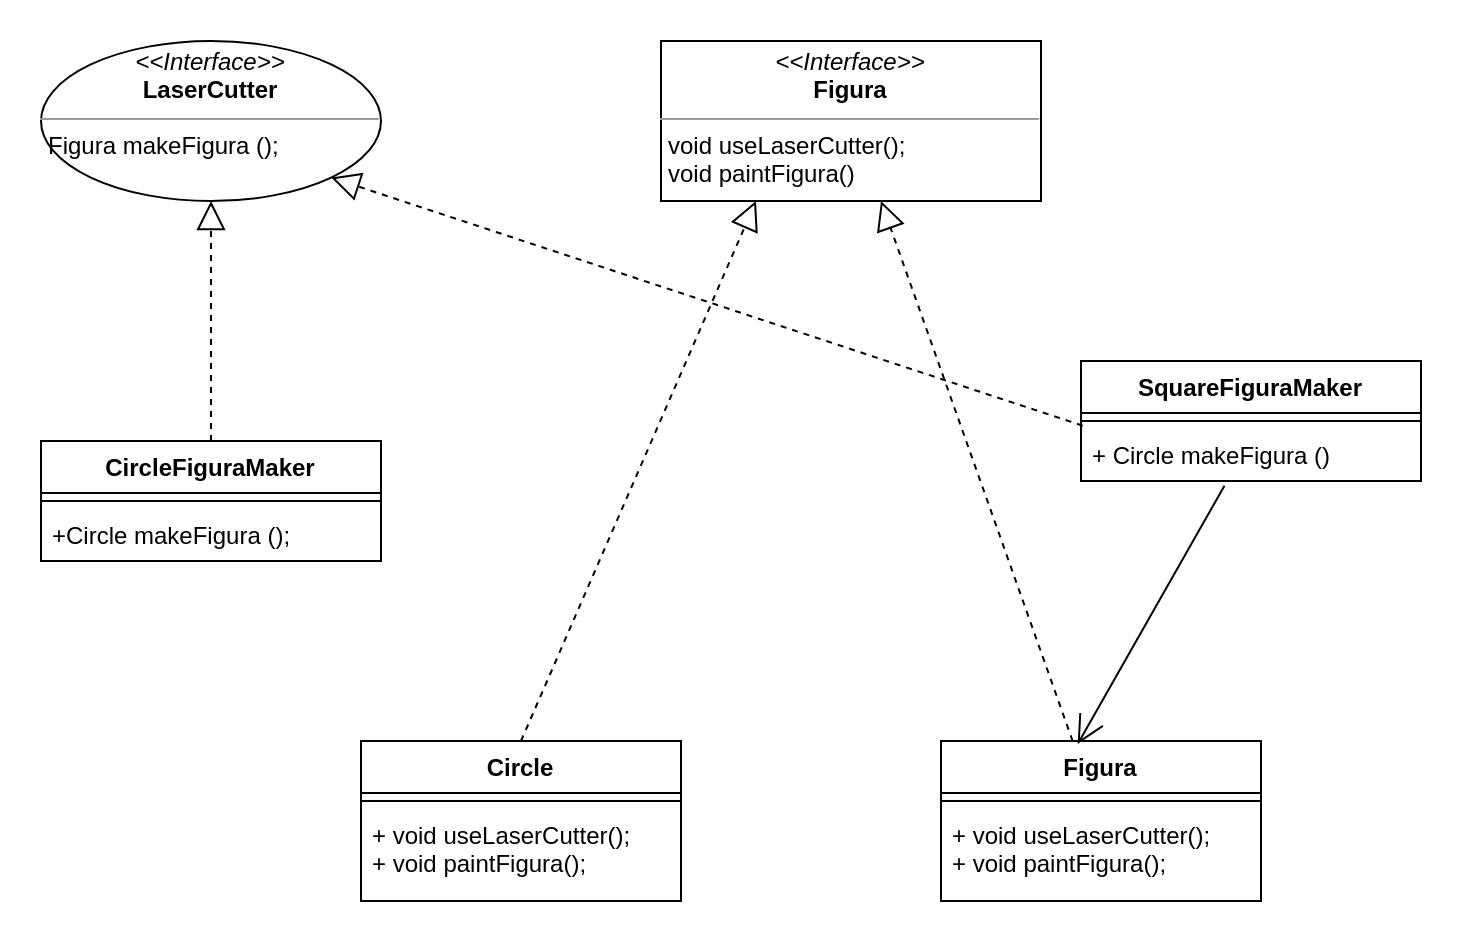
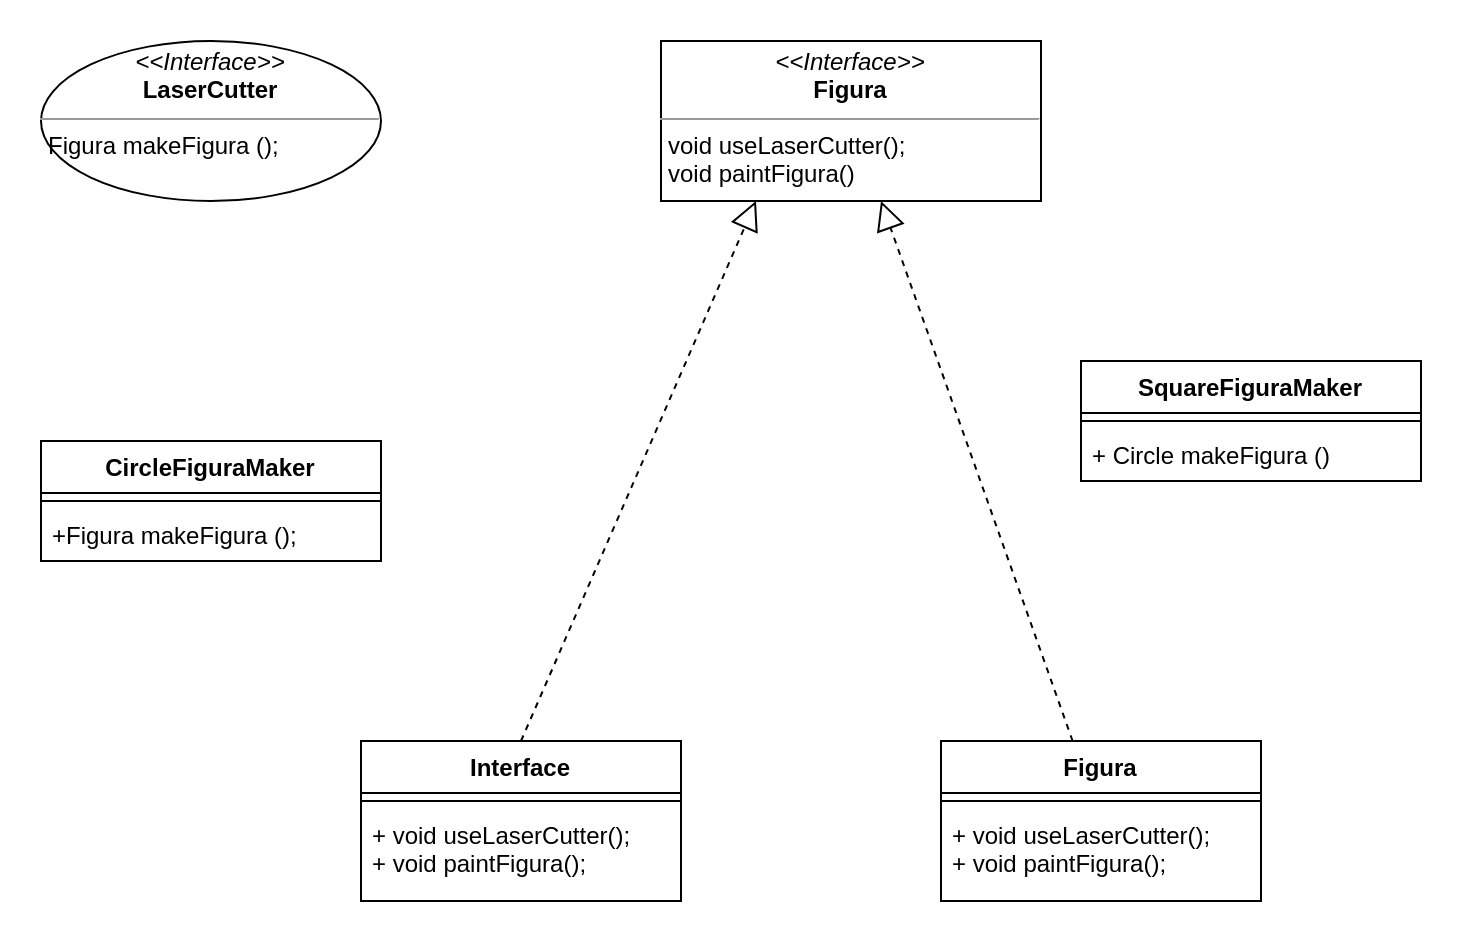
(533, 244) -> none
(211, 337) -> none
(181, 536) -> (184, 536)
(1152, 613) -> none
(520, 768) -> (520, 768)
